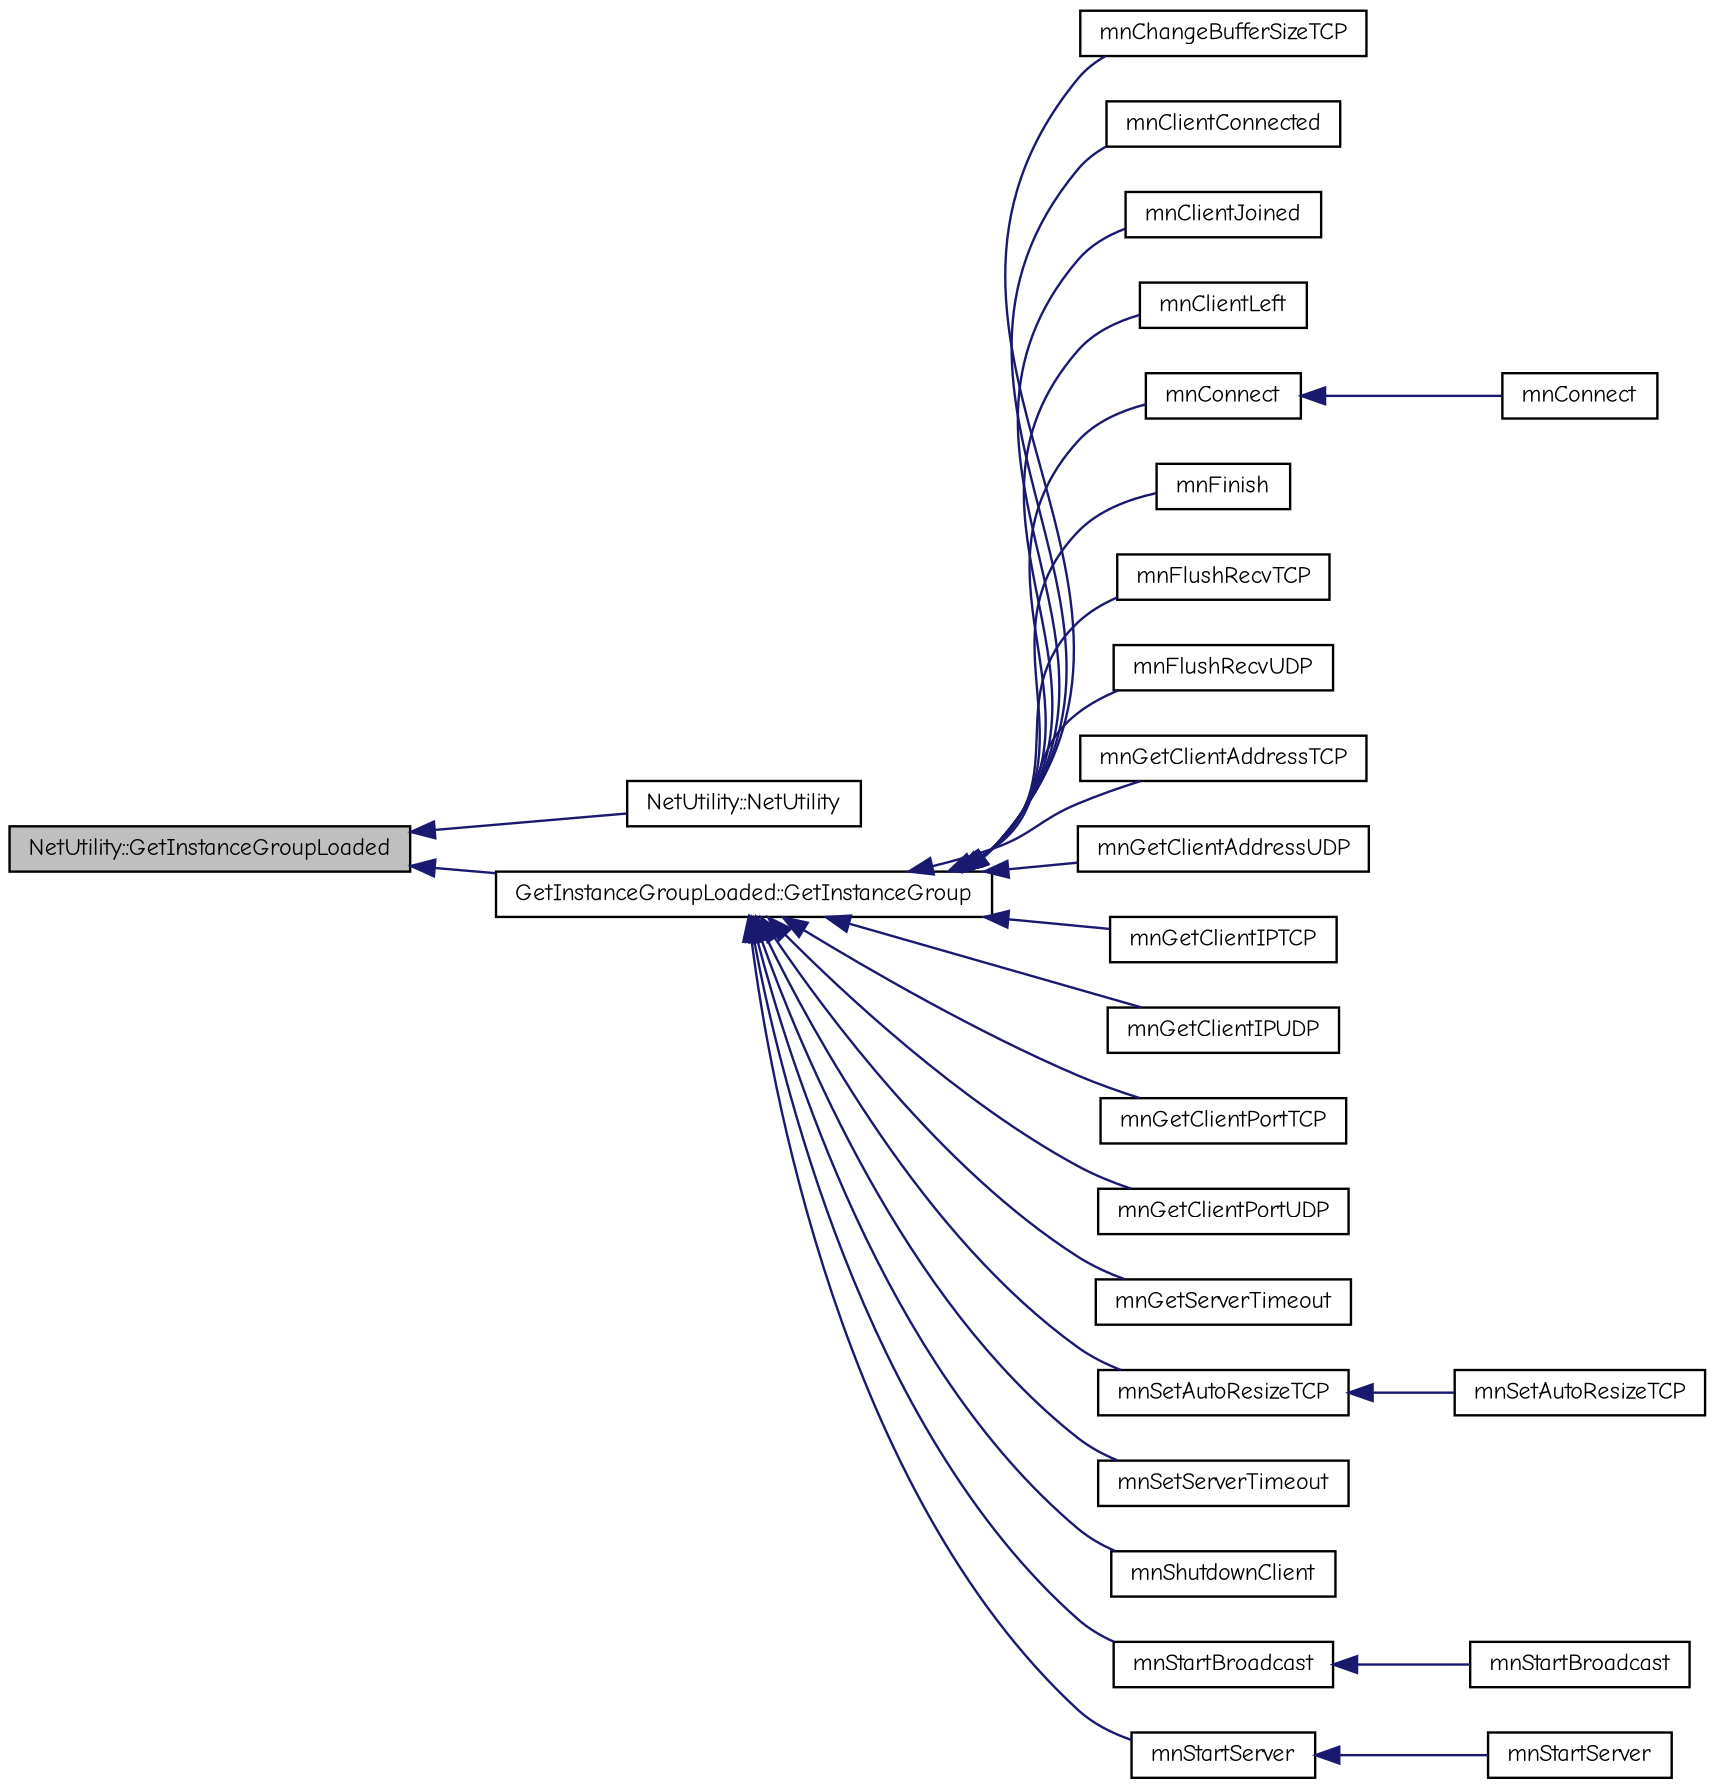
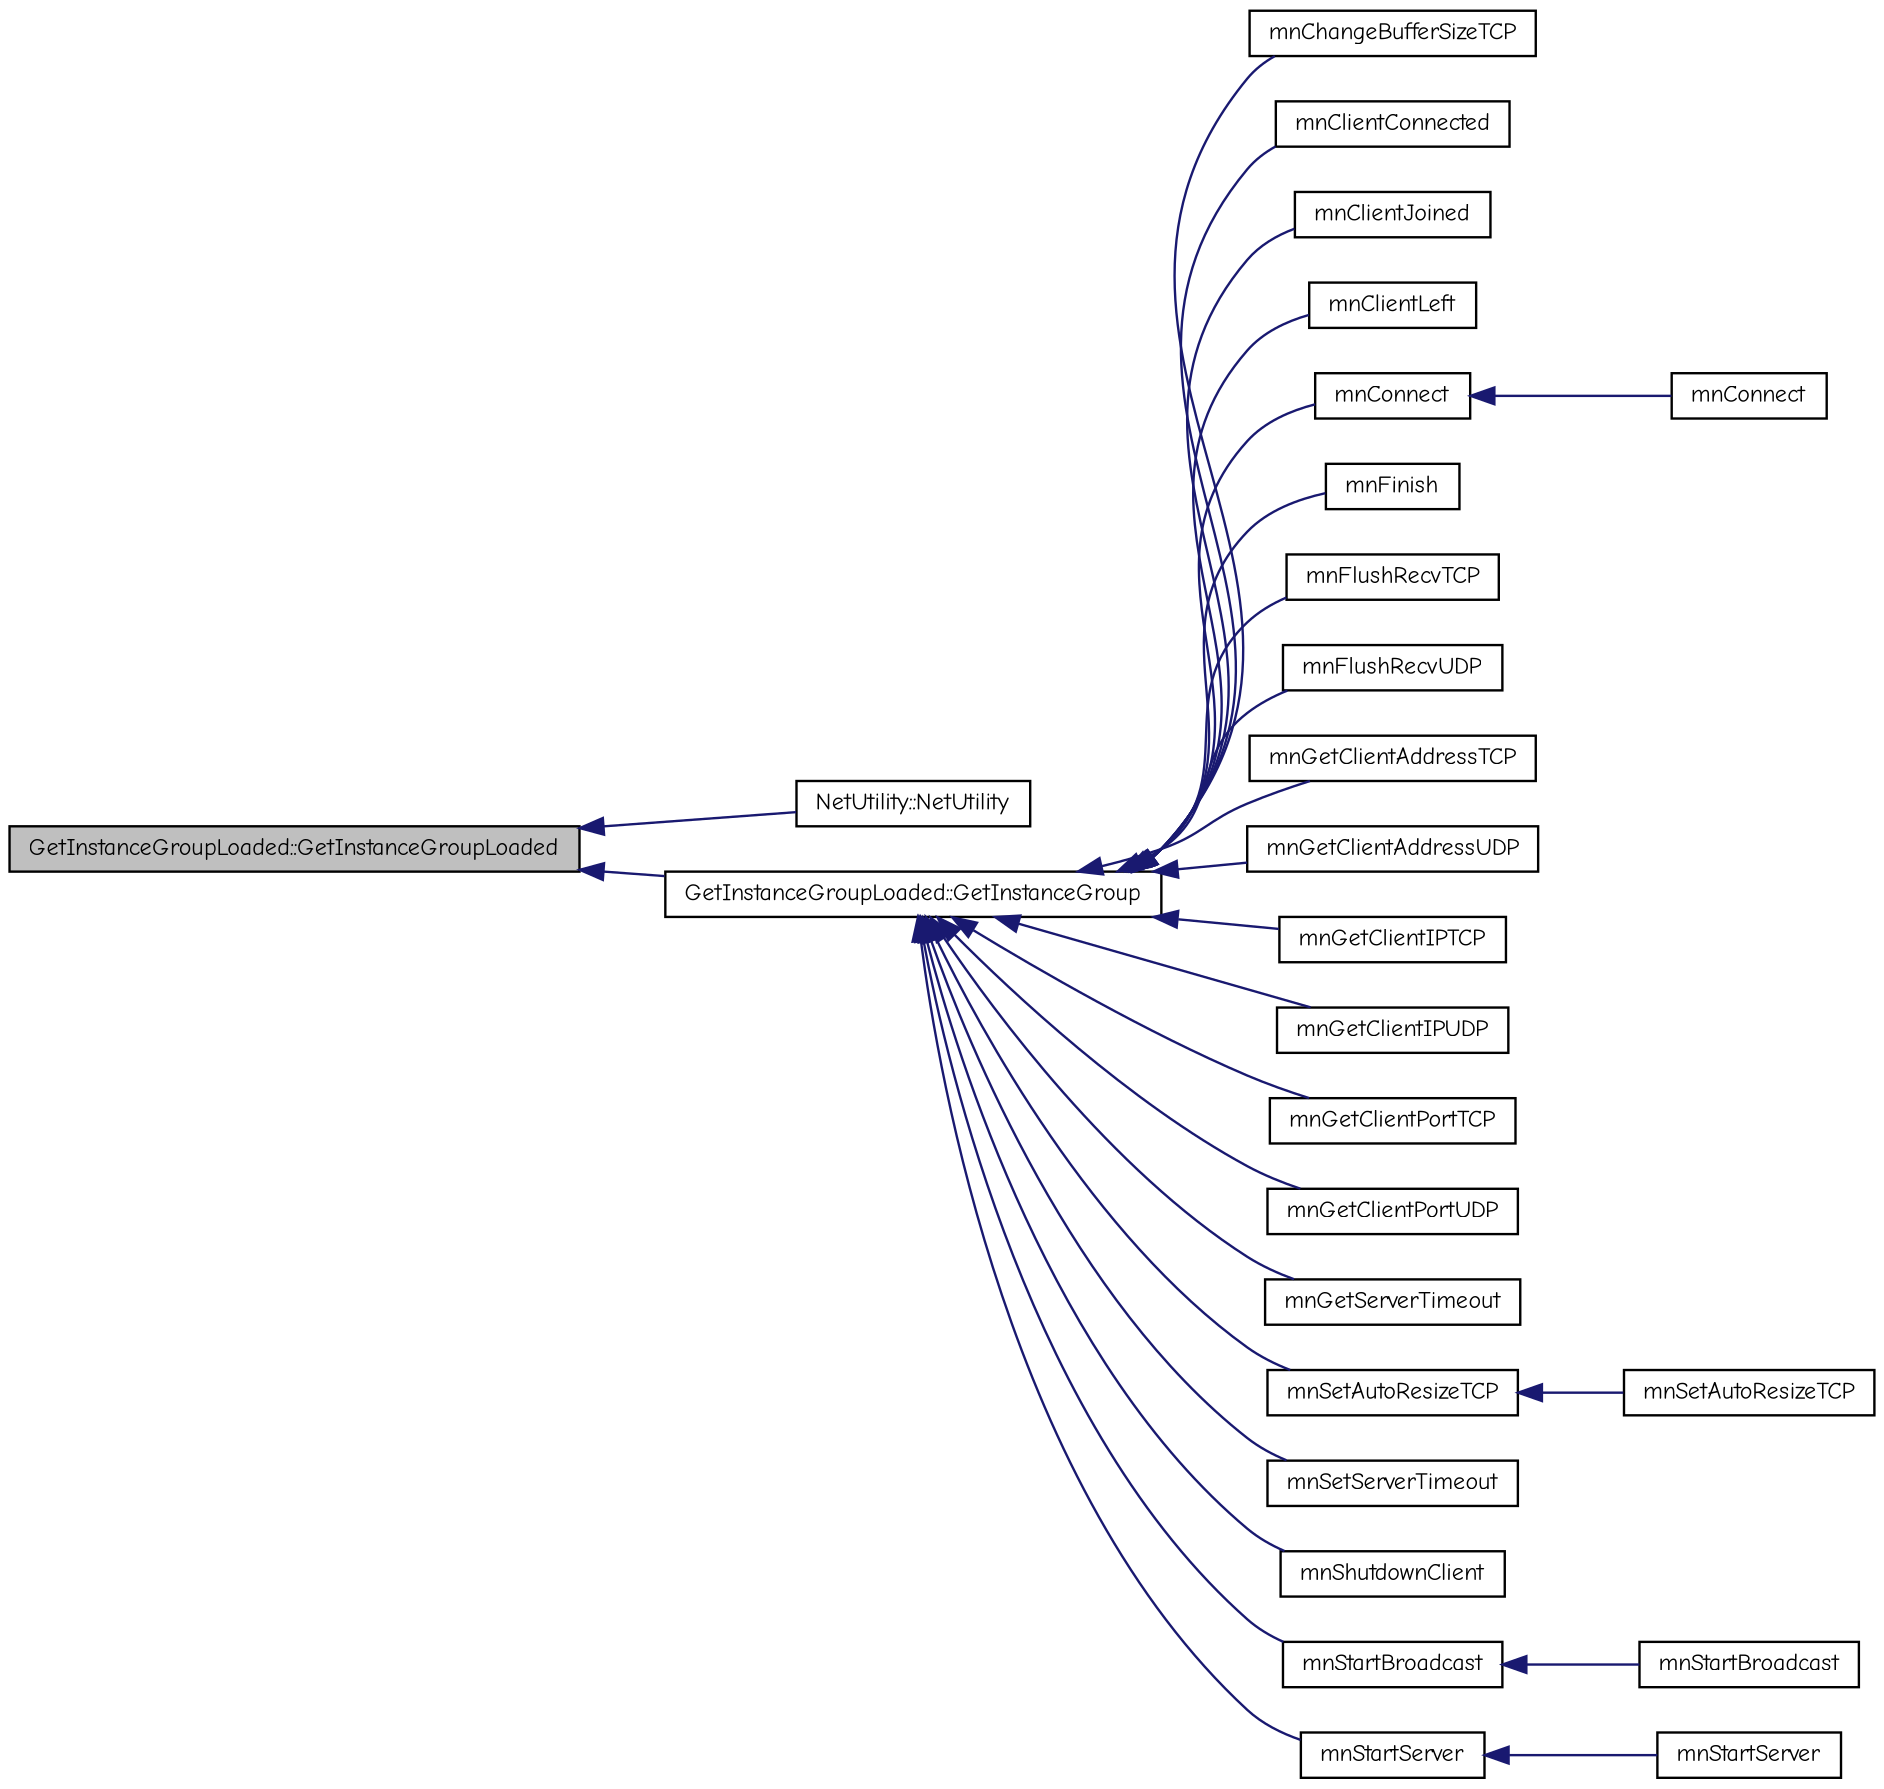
(210, 849) -> (295, 849)
